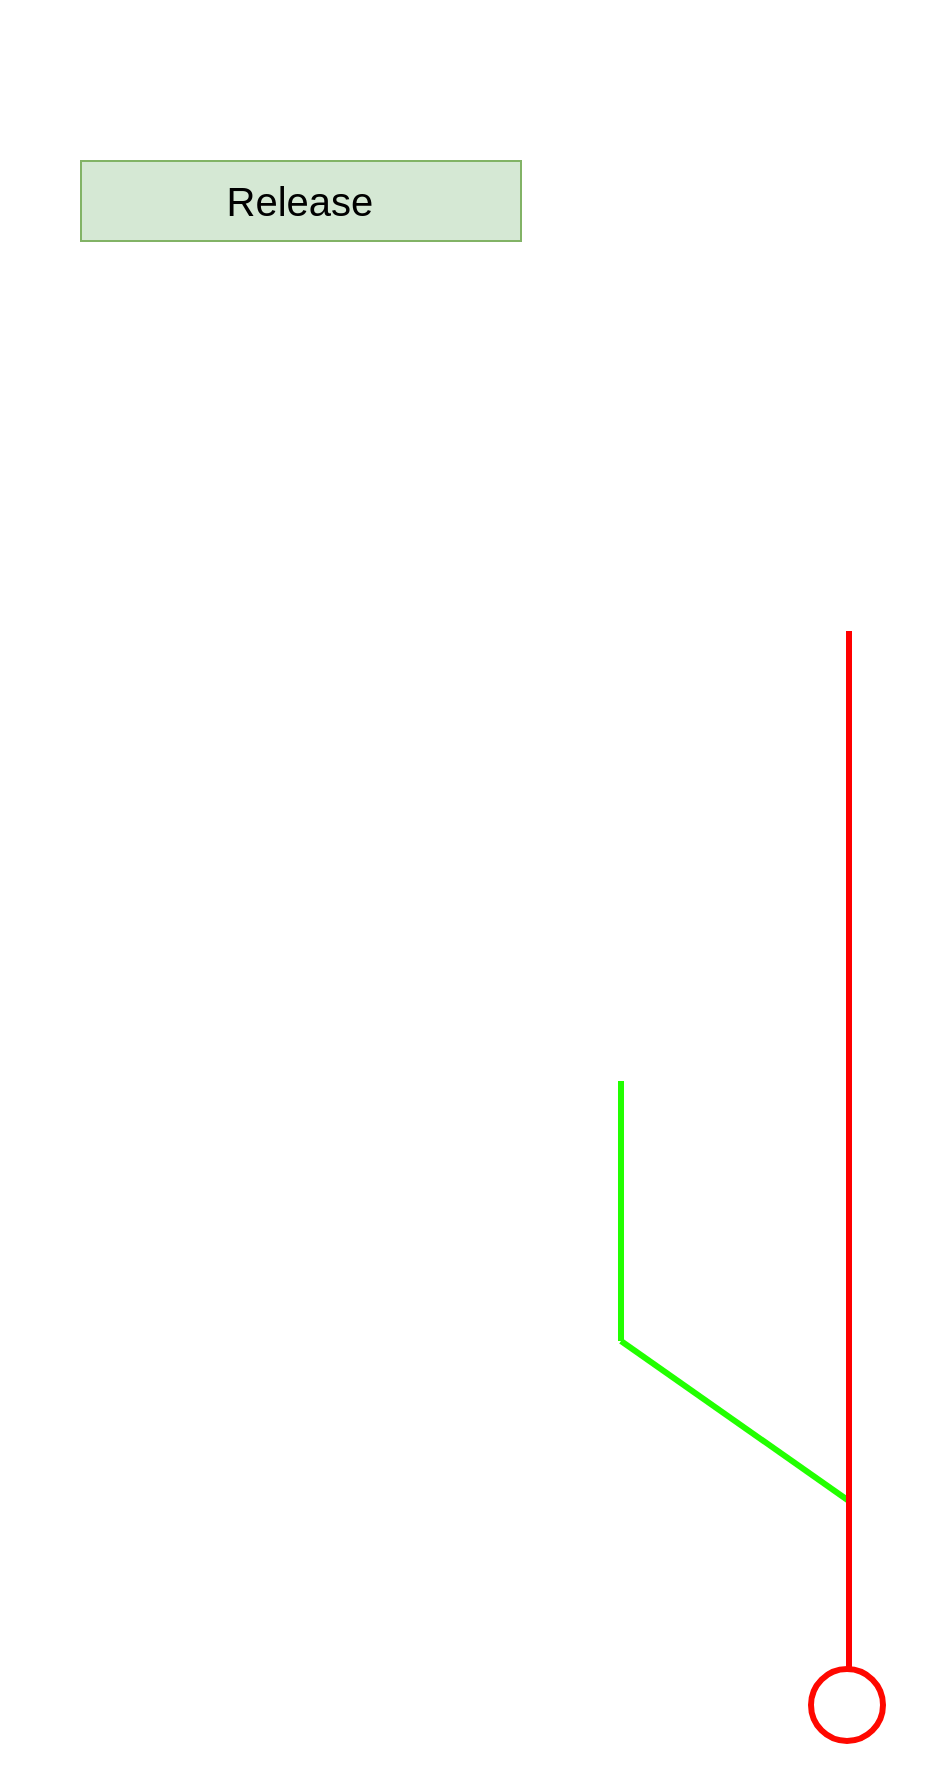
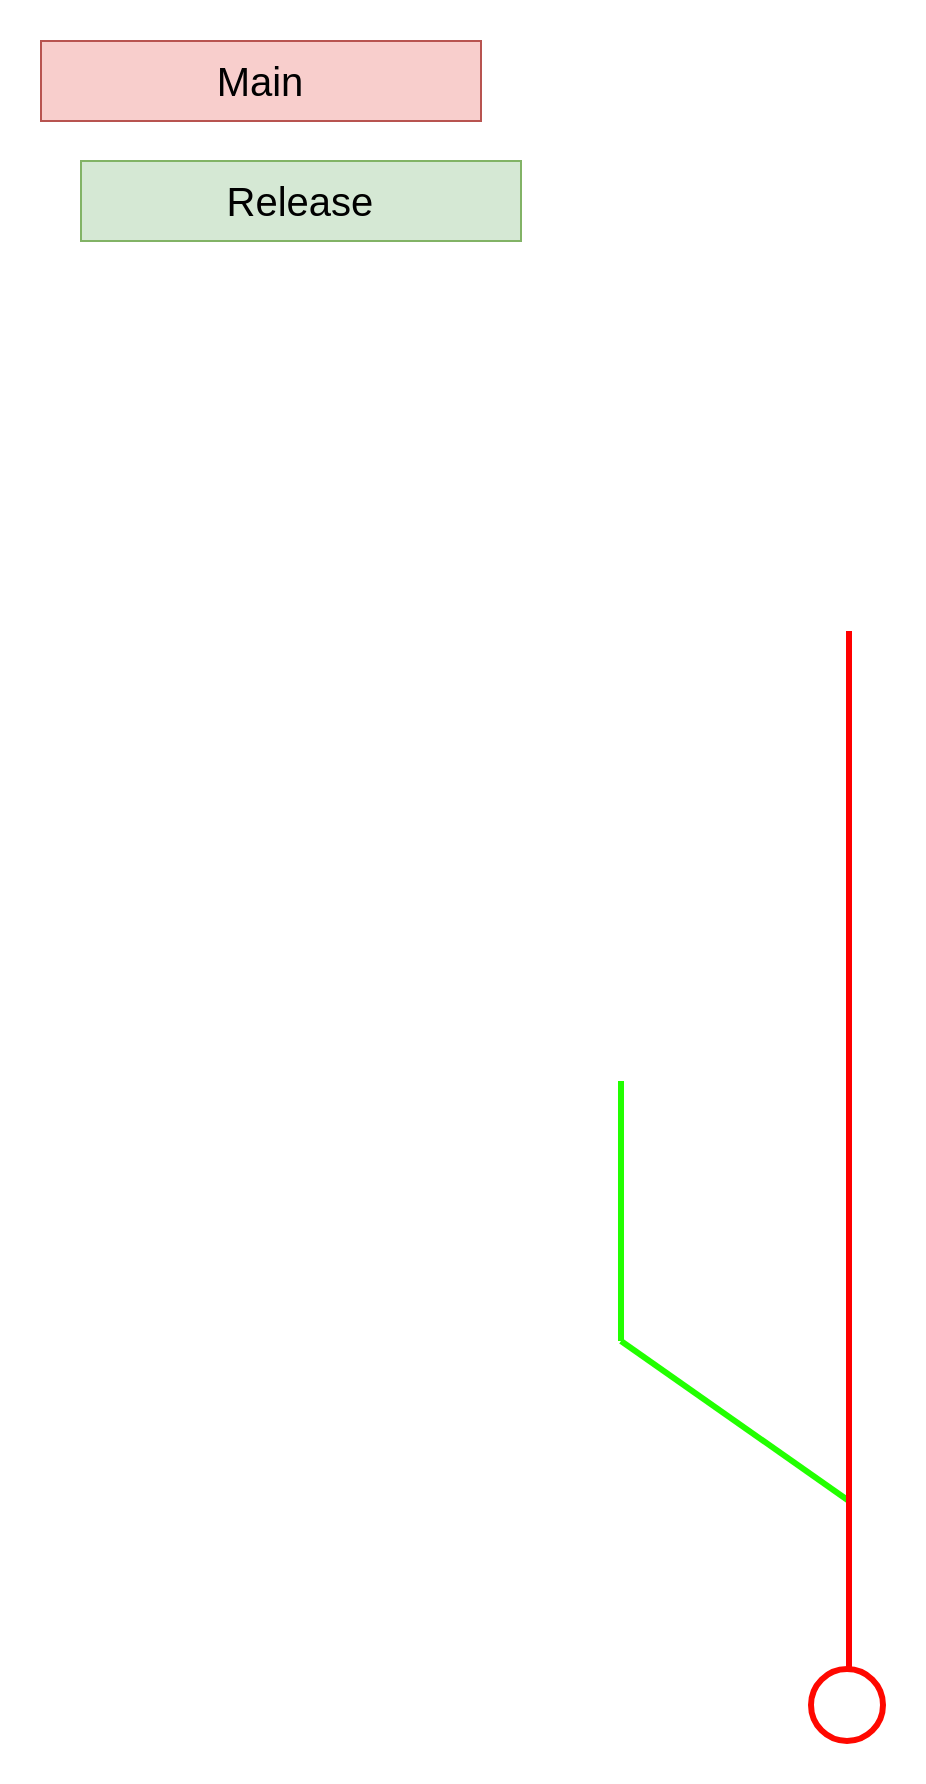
none -> (261, 81)
